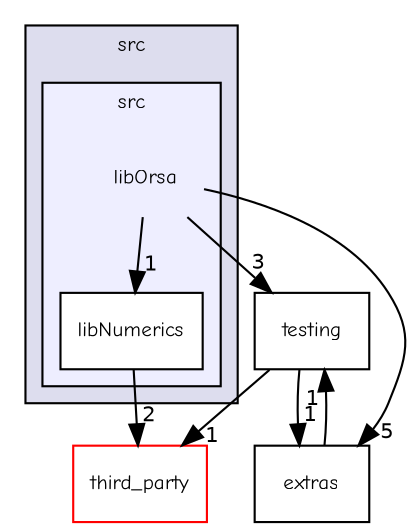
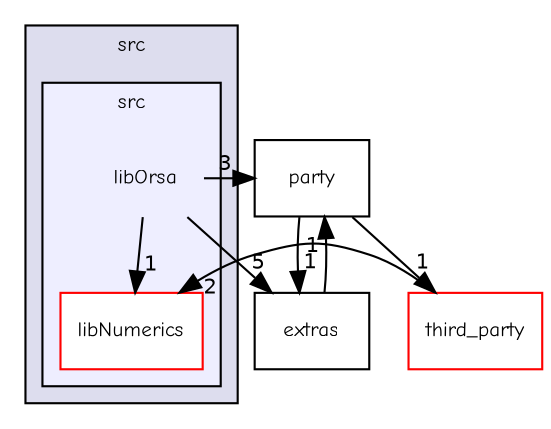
(132, 331) -> (132, 331)
(312, 331) -> (312, 178)
(135, 397) -> (312, 244)
